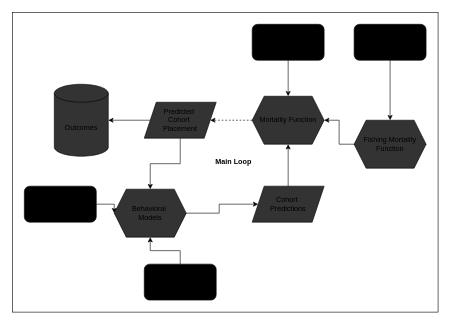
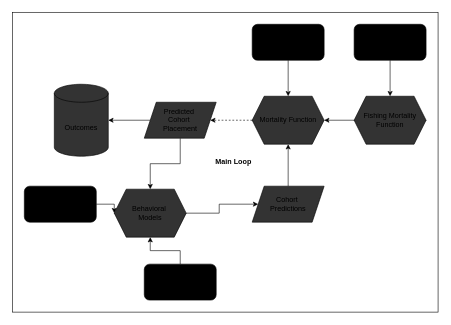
(390, 144) -> (390, 120)
